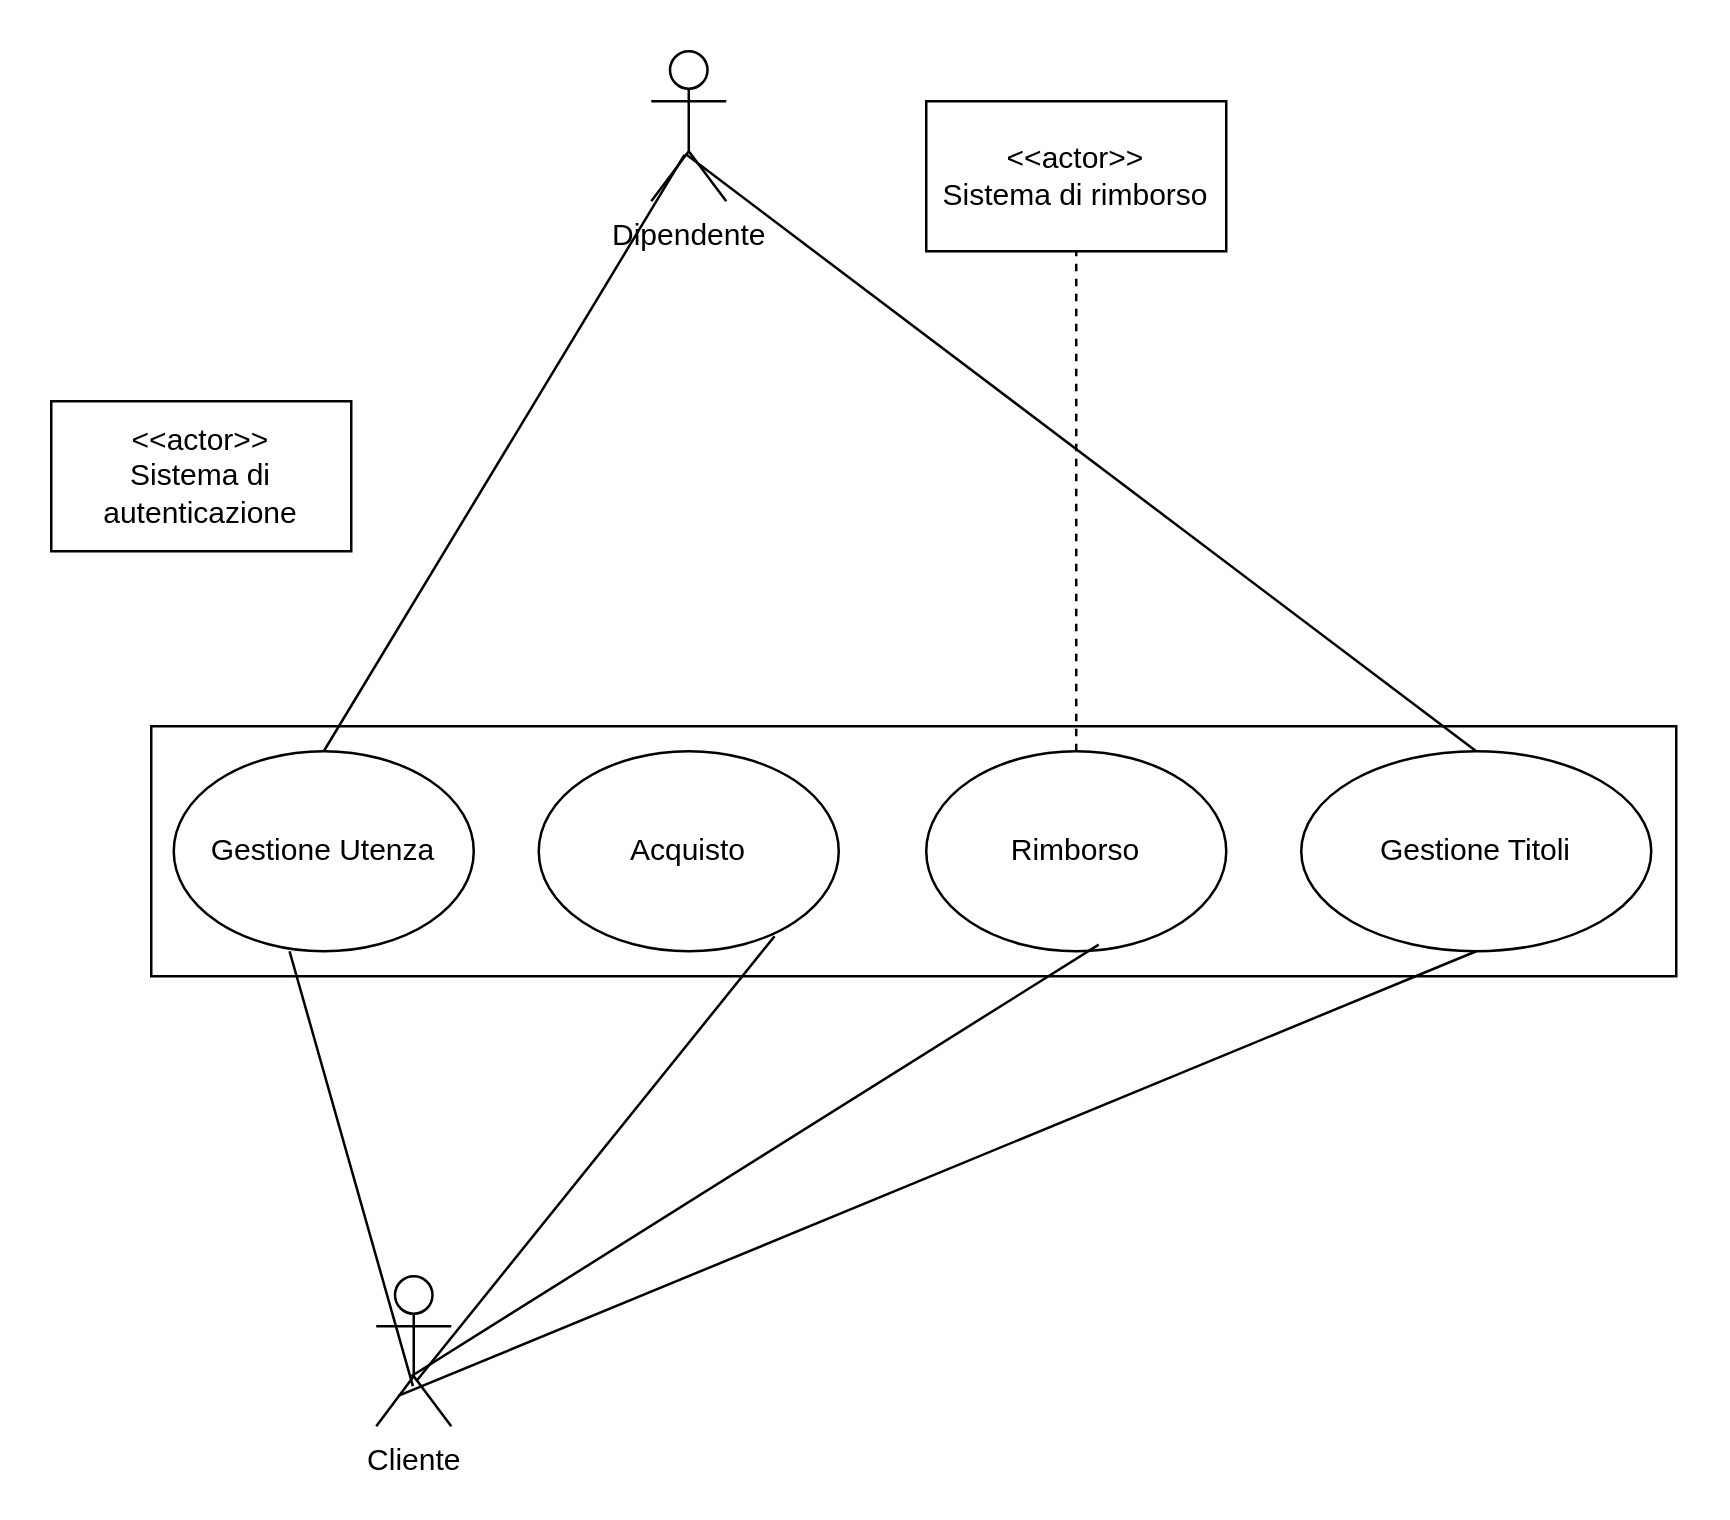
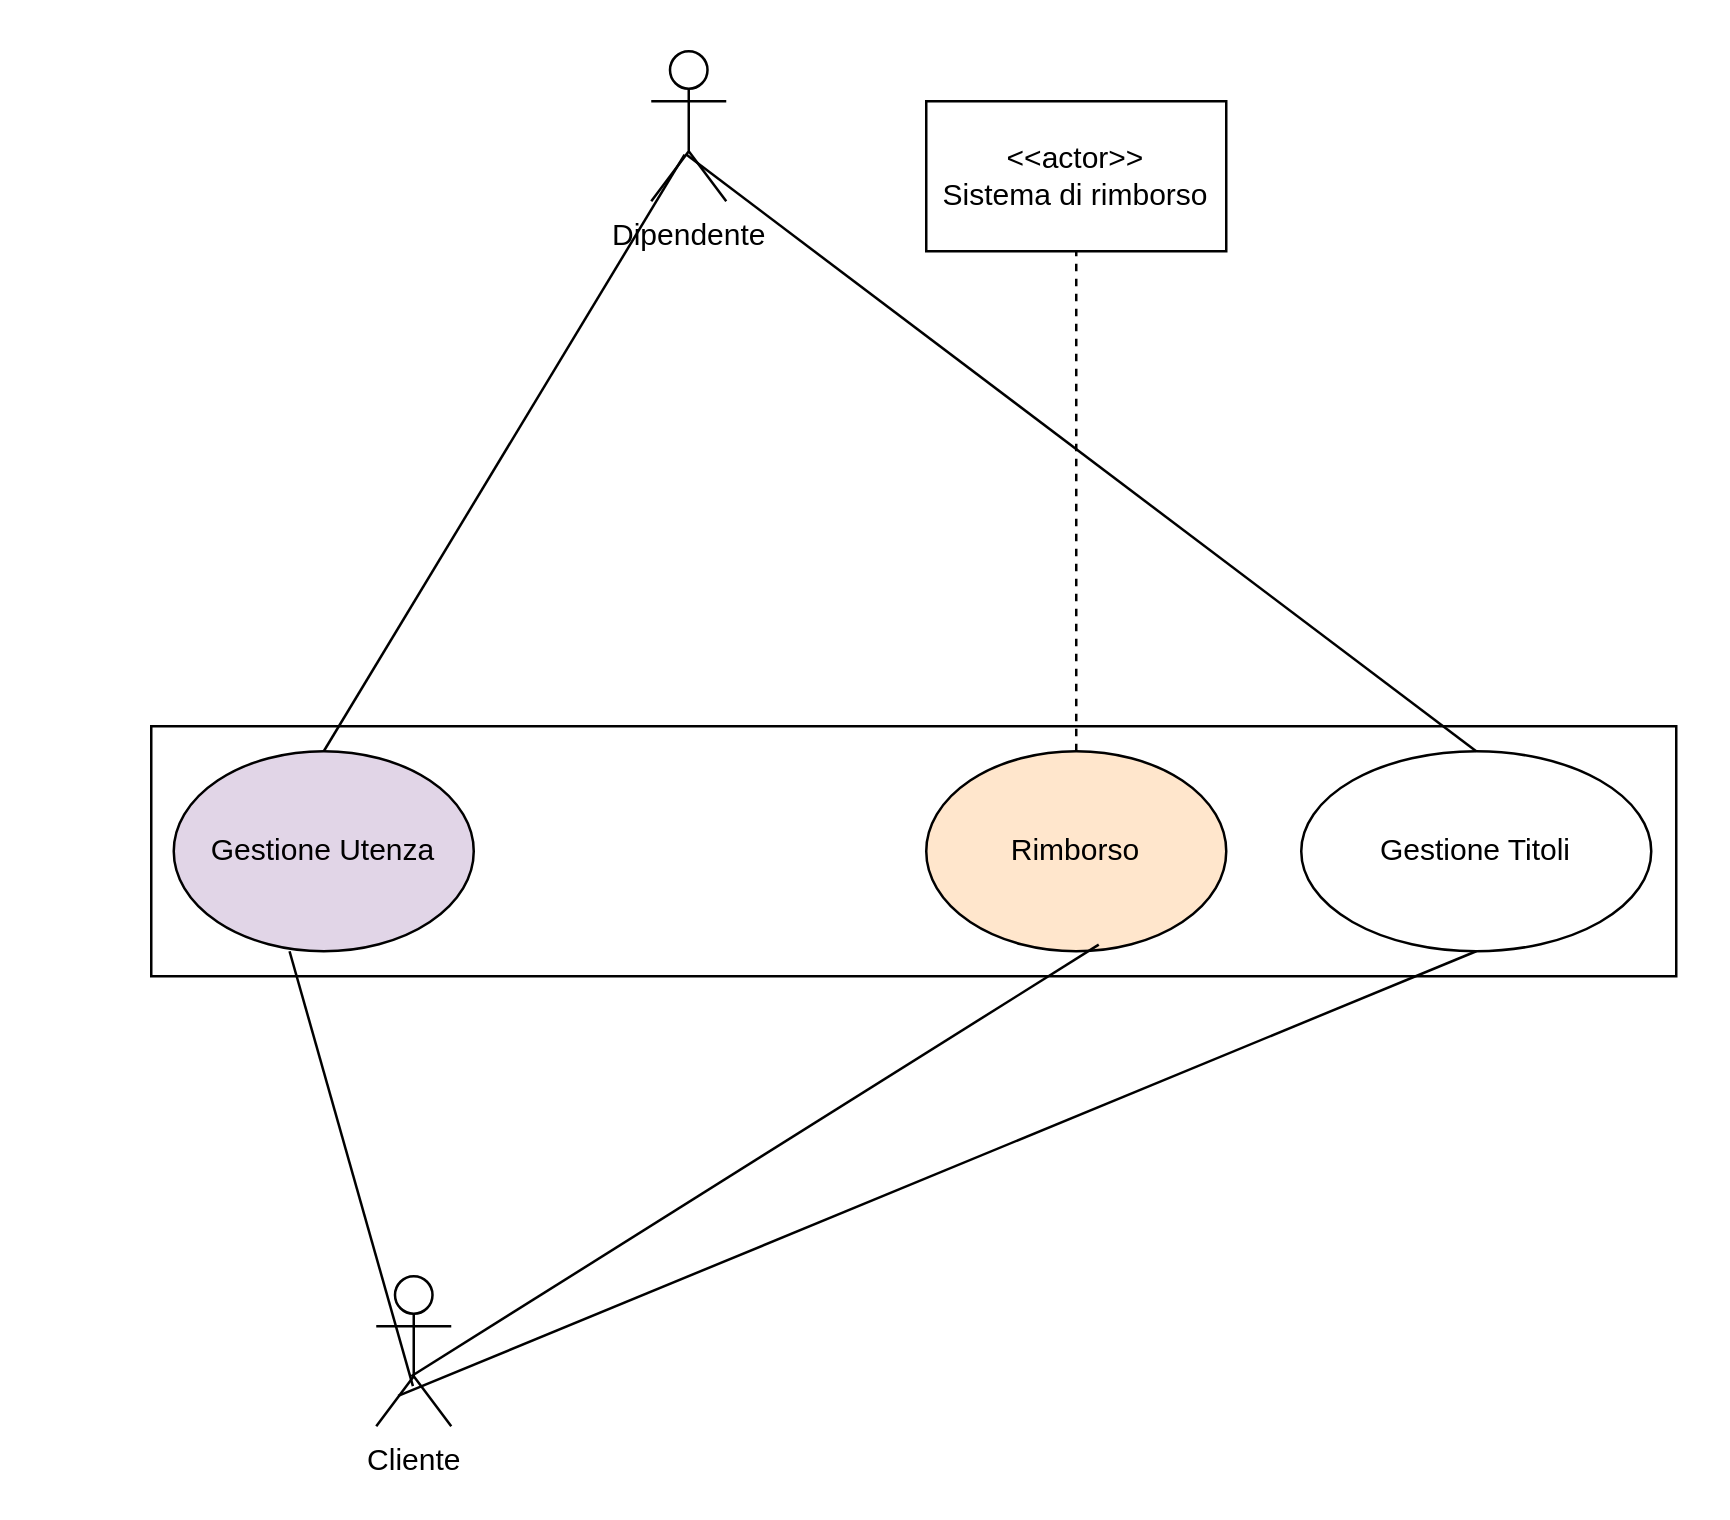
(201, 476) -> none
(324, 851) -> (324, 851)
(689, 851) -> none
(1076, 851) -> (1076, 851)
(606, 1145) -> none
